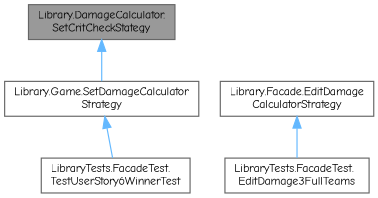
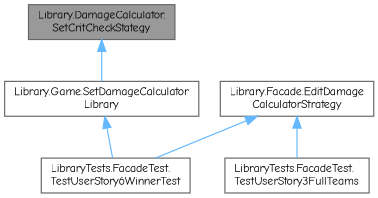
(102, 99) -> (102, 99)
none -> (201, 139)
(297, 176) -> (297, 176)
